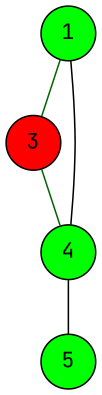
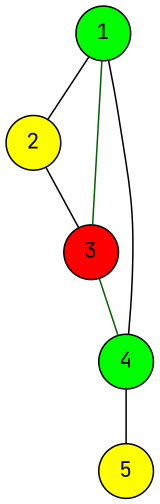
none -> (33, 143)
(68, 362) -> (126, 471)
